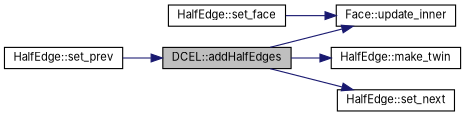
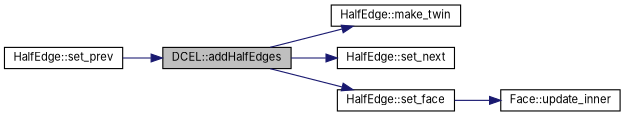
(306, 38) -> (306, 78)
